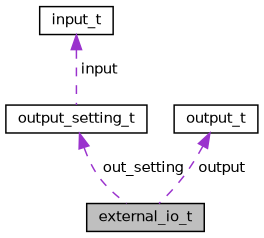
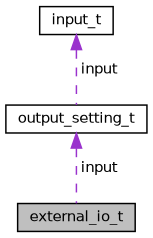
(216, 119) -> none
(141, 168) -> (97, 168)
